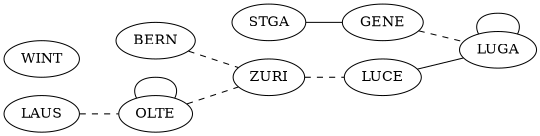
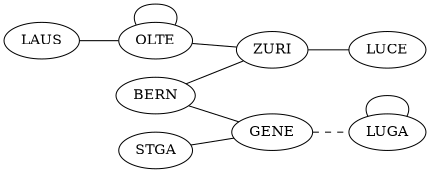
(42, 59) -> none
(213, 59) -> (215, 72)
(440, 64) -> none
(324, 77) -> (329, 50)
(213, 95) -> (215, 45)
(99, 114) -> (99, 41)
none -> (214, 114)
